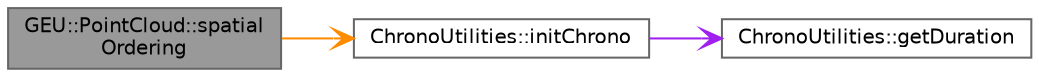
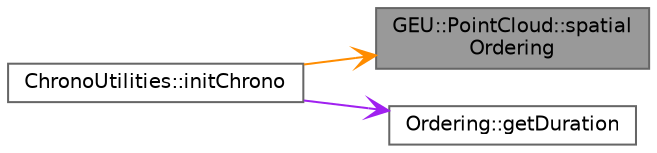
(308, 38) -> (330, 61)
(877, 38) -> (513, 125)
